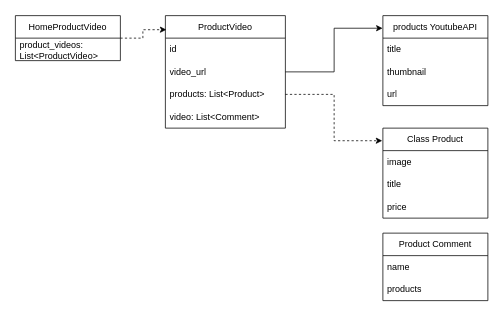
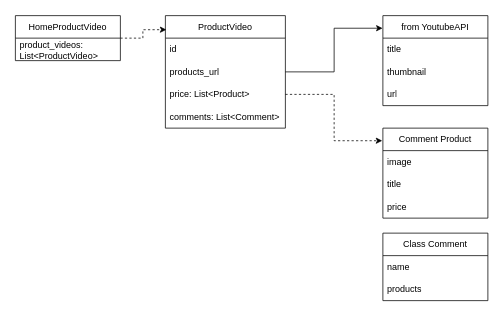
(435, 27) -> (435, 27)
(190, 72) -> (199, 72)
(224, 94) -> (216, 94)
(216, 117) -> (224, 117)
(435, 139) -> (435, 139)
(435, 244) -> (435, 244)
